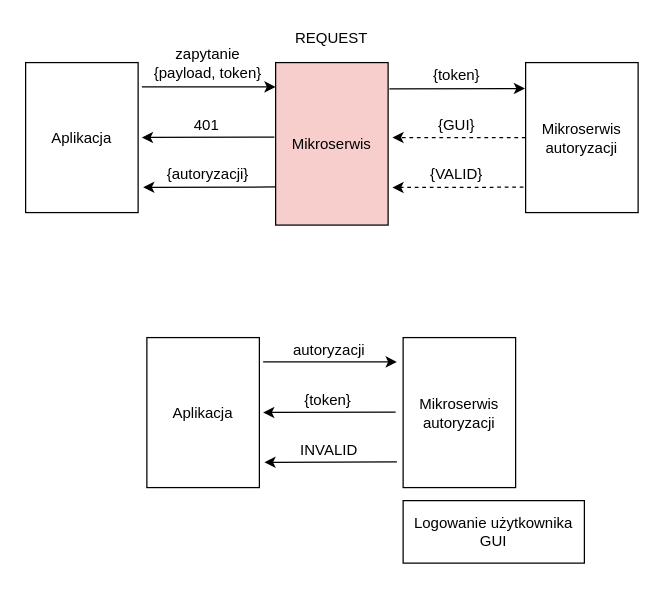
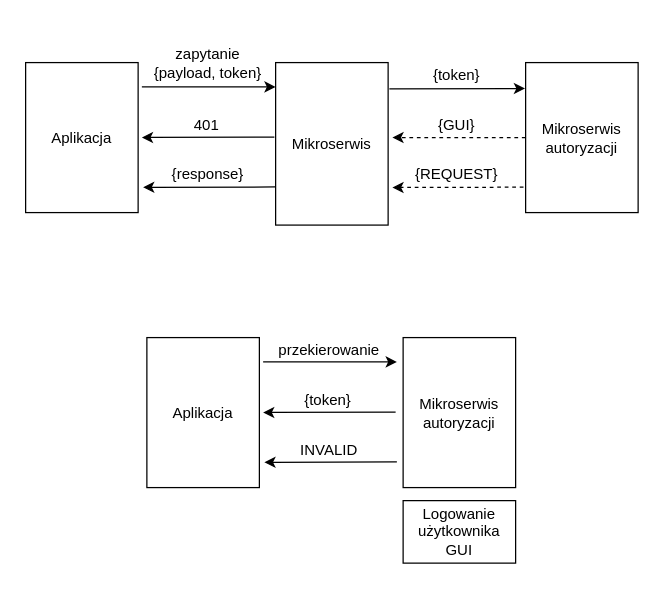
(332, 38) -> none
(332, 144) -> (332, 144)
(208, 174) -> (208, 174)
(457, 174) -> (457, 174)
(329, 351) -> (329, 351)
(494, 532) -> (459, 532)
